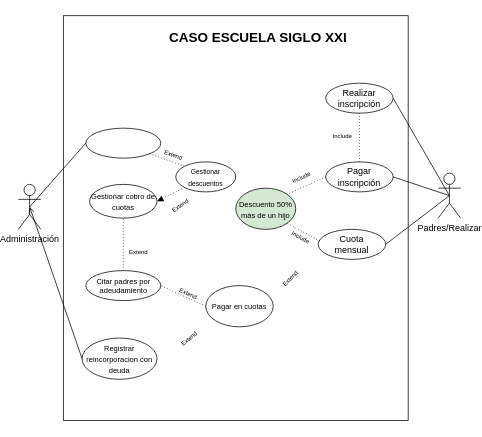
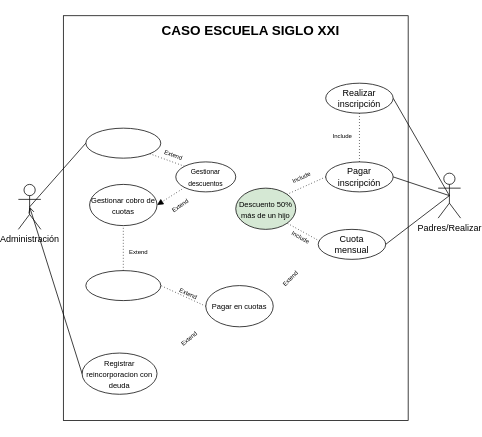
(258, 38) -> (251, 30)
(123, 201) -> (123, 205)
(123, 285) -> none
(120, 359) -> (120, 374)
